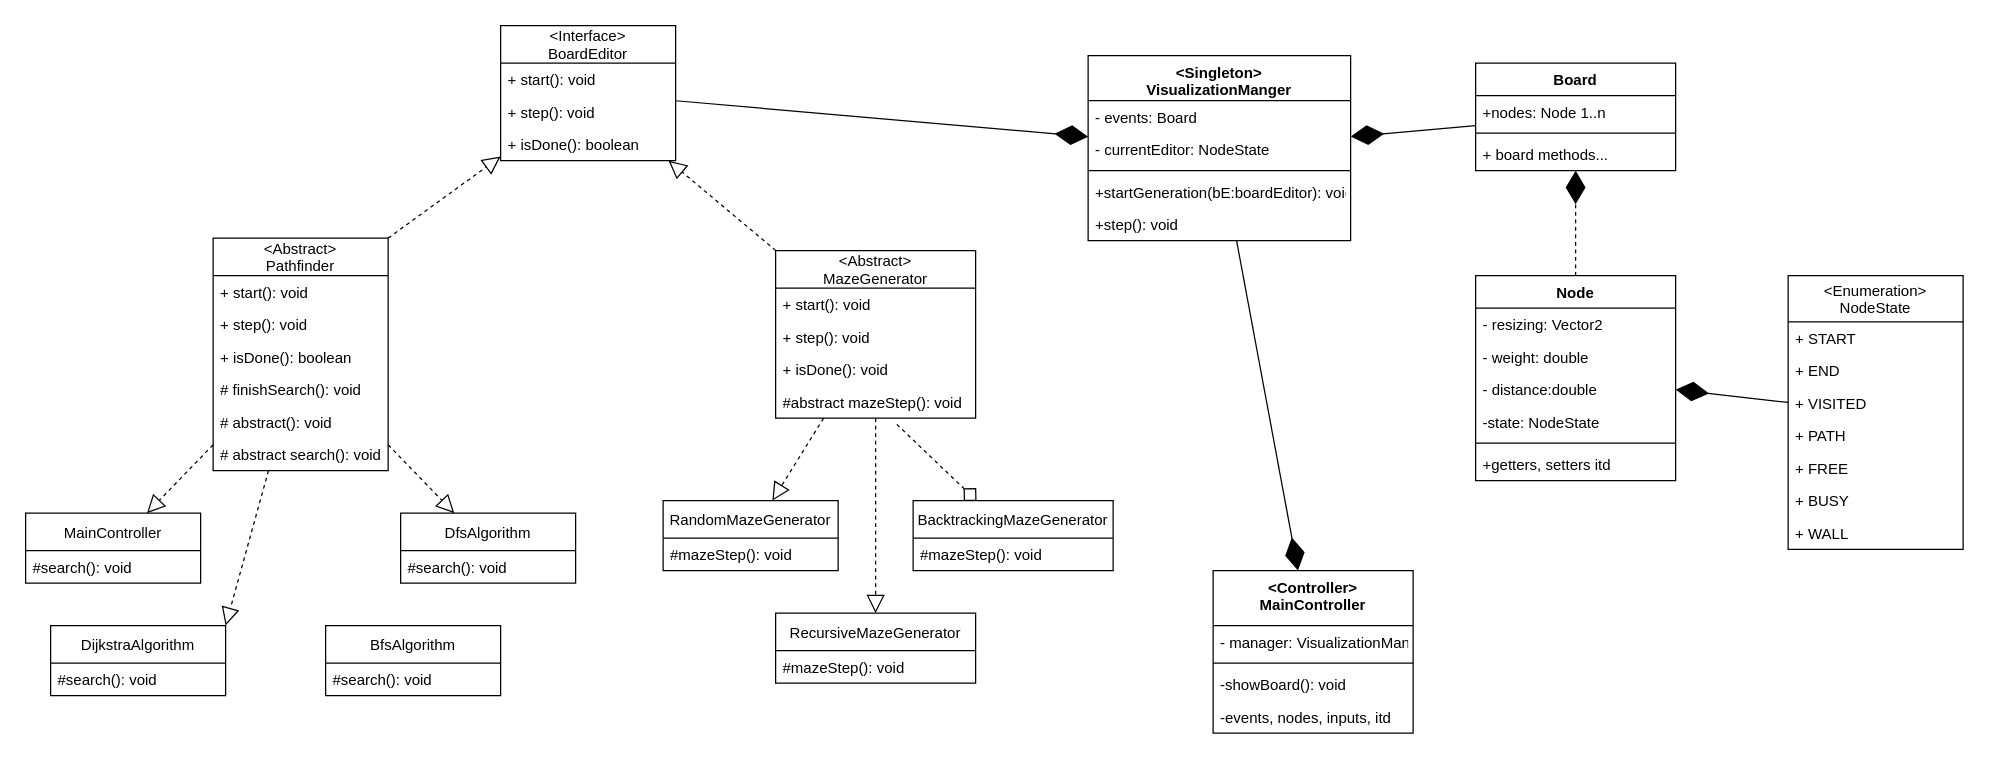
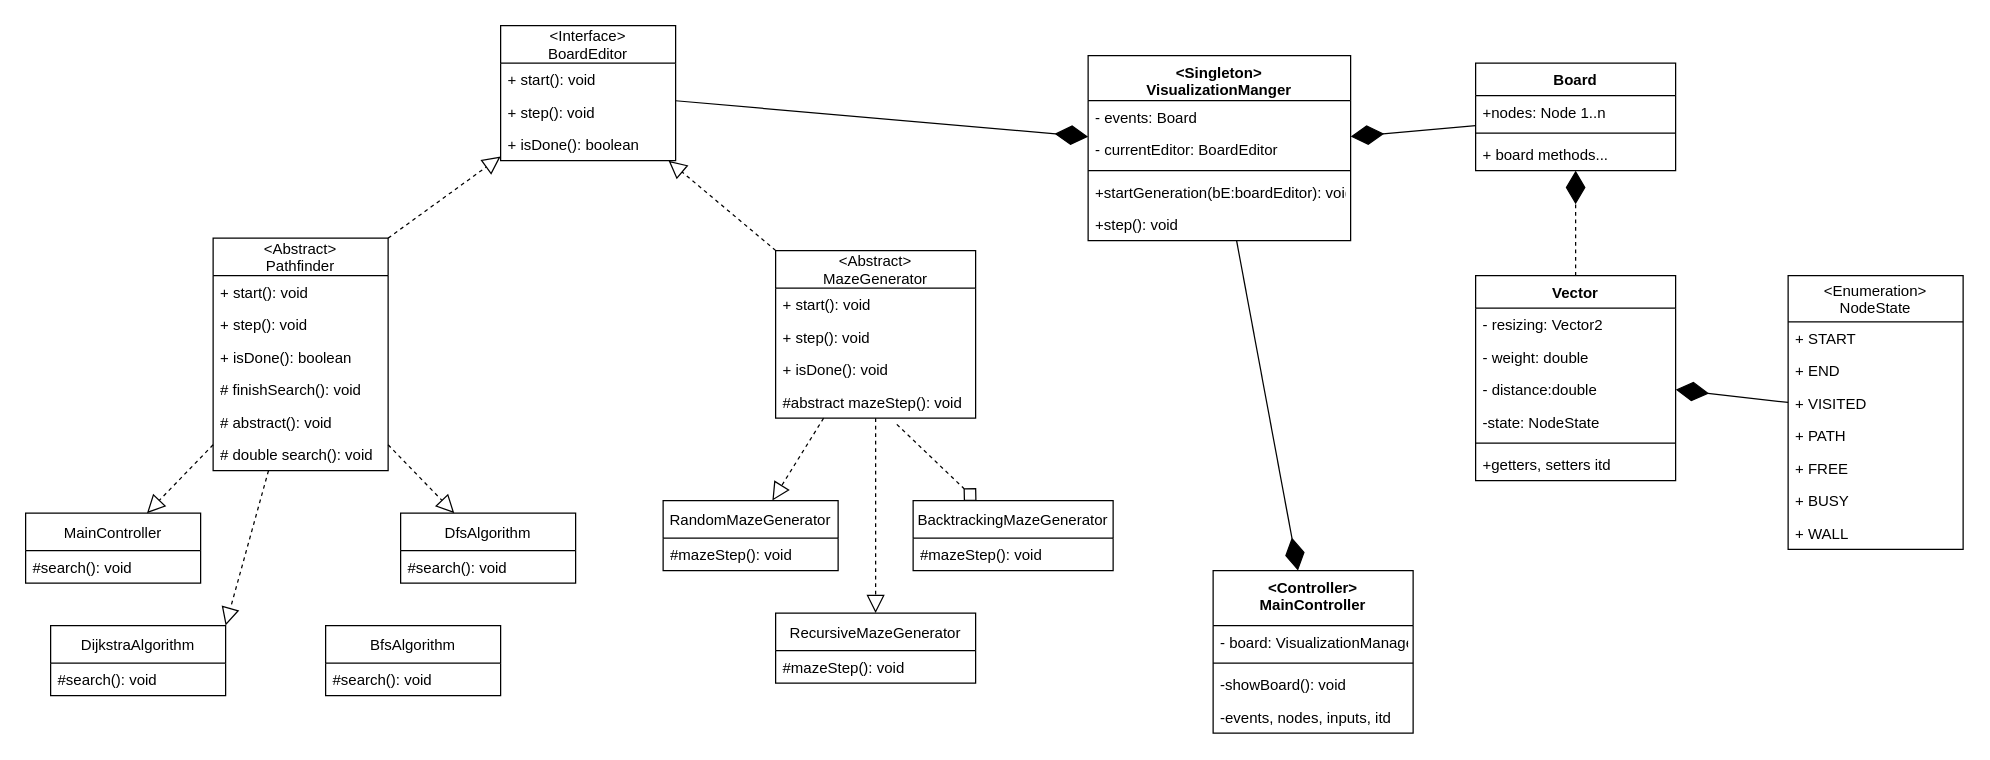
(1196, 150) -> (1203, 150)
(1575, 293) -> (1575, 293)
(315, 455) -> (305, 455)
(1337, 643) -> (1328, 643)
